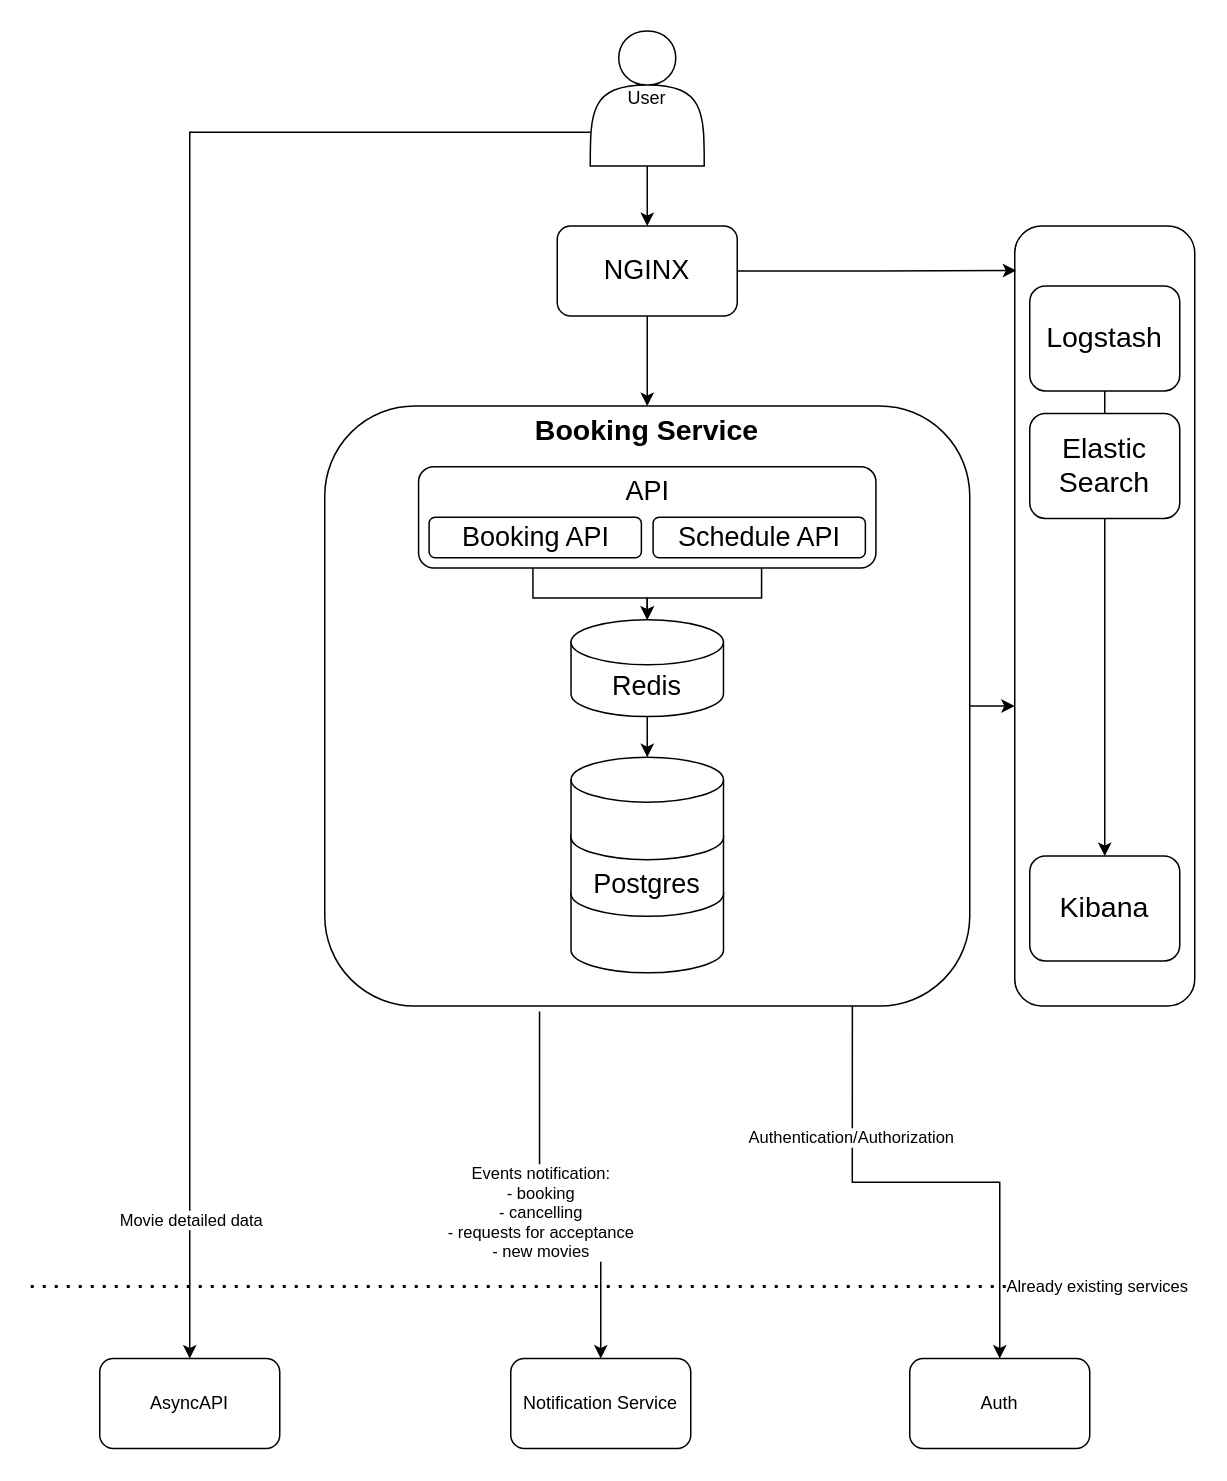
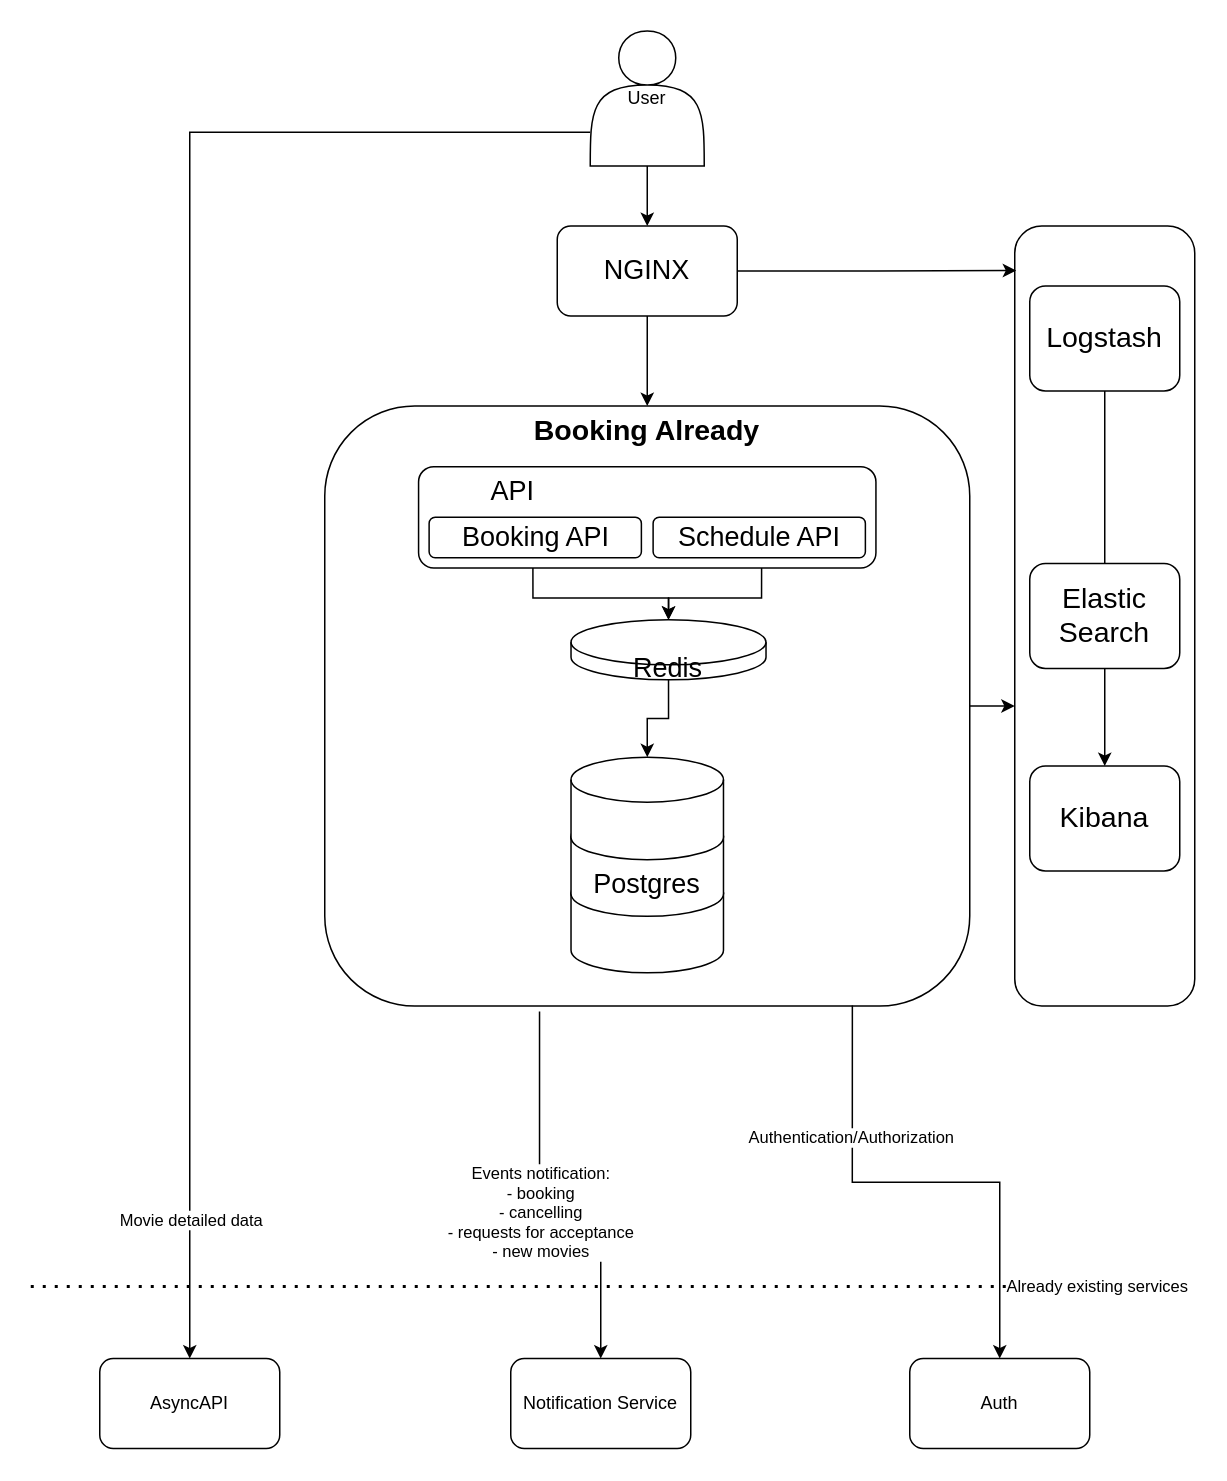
(647, 431) -> (647, 431)
(1105, 466) -> (1105, 616)
(647, 492) -> (512, 492)
(647, 668) -> (669, 649)
(1105, 908) -> (1105, 818)
